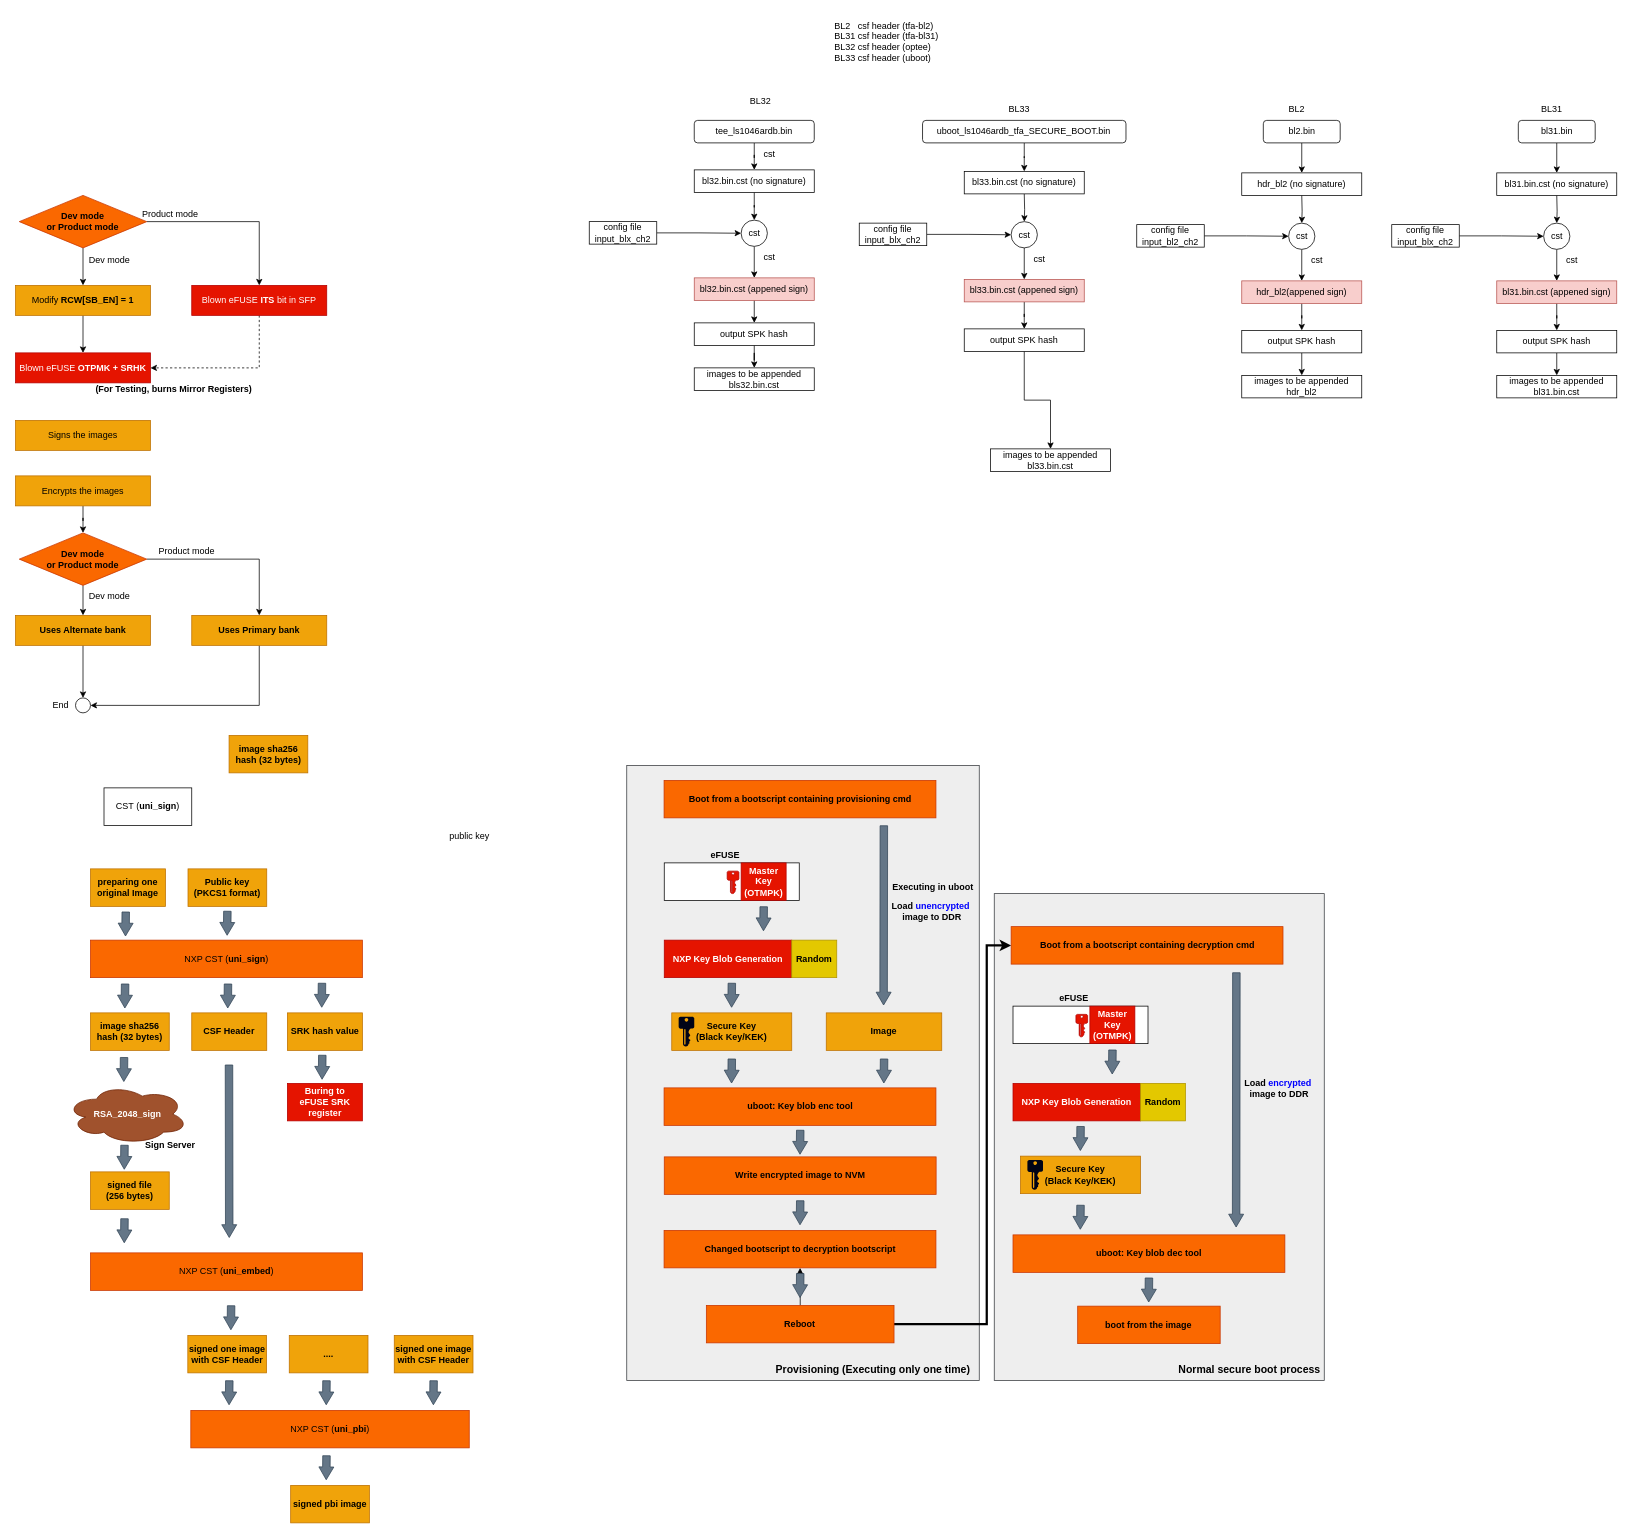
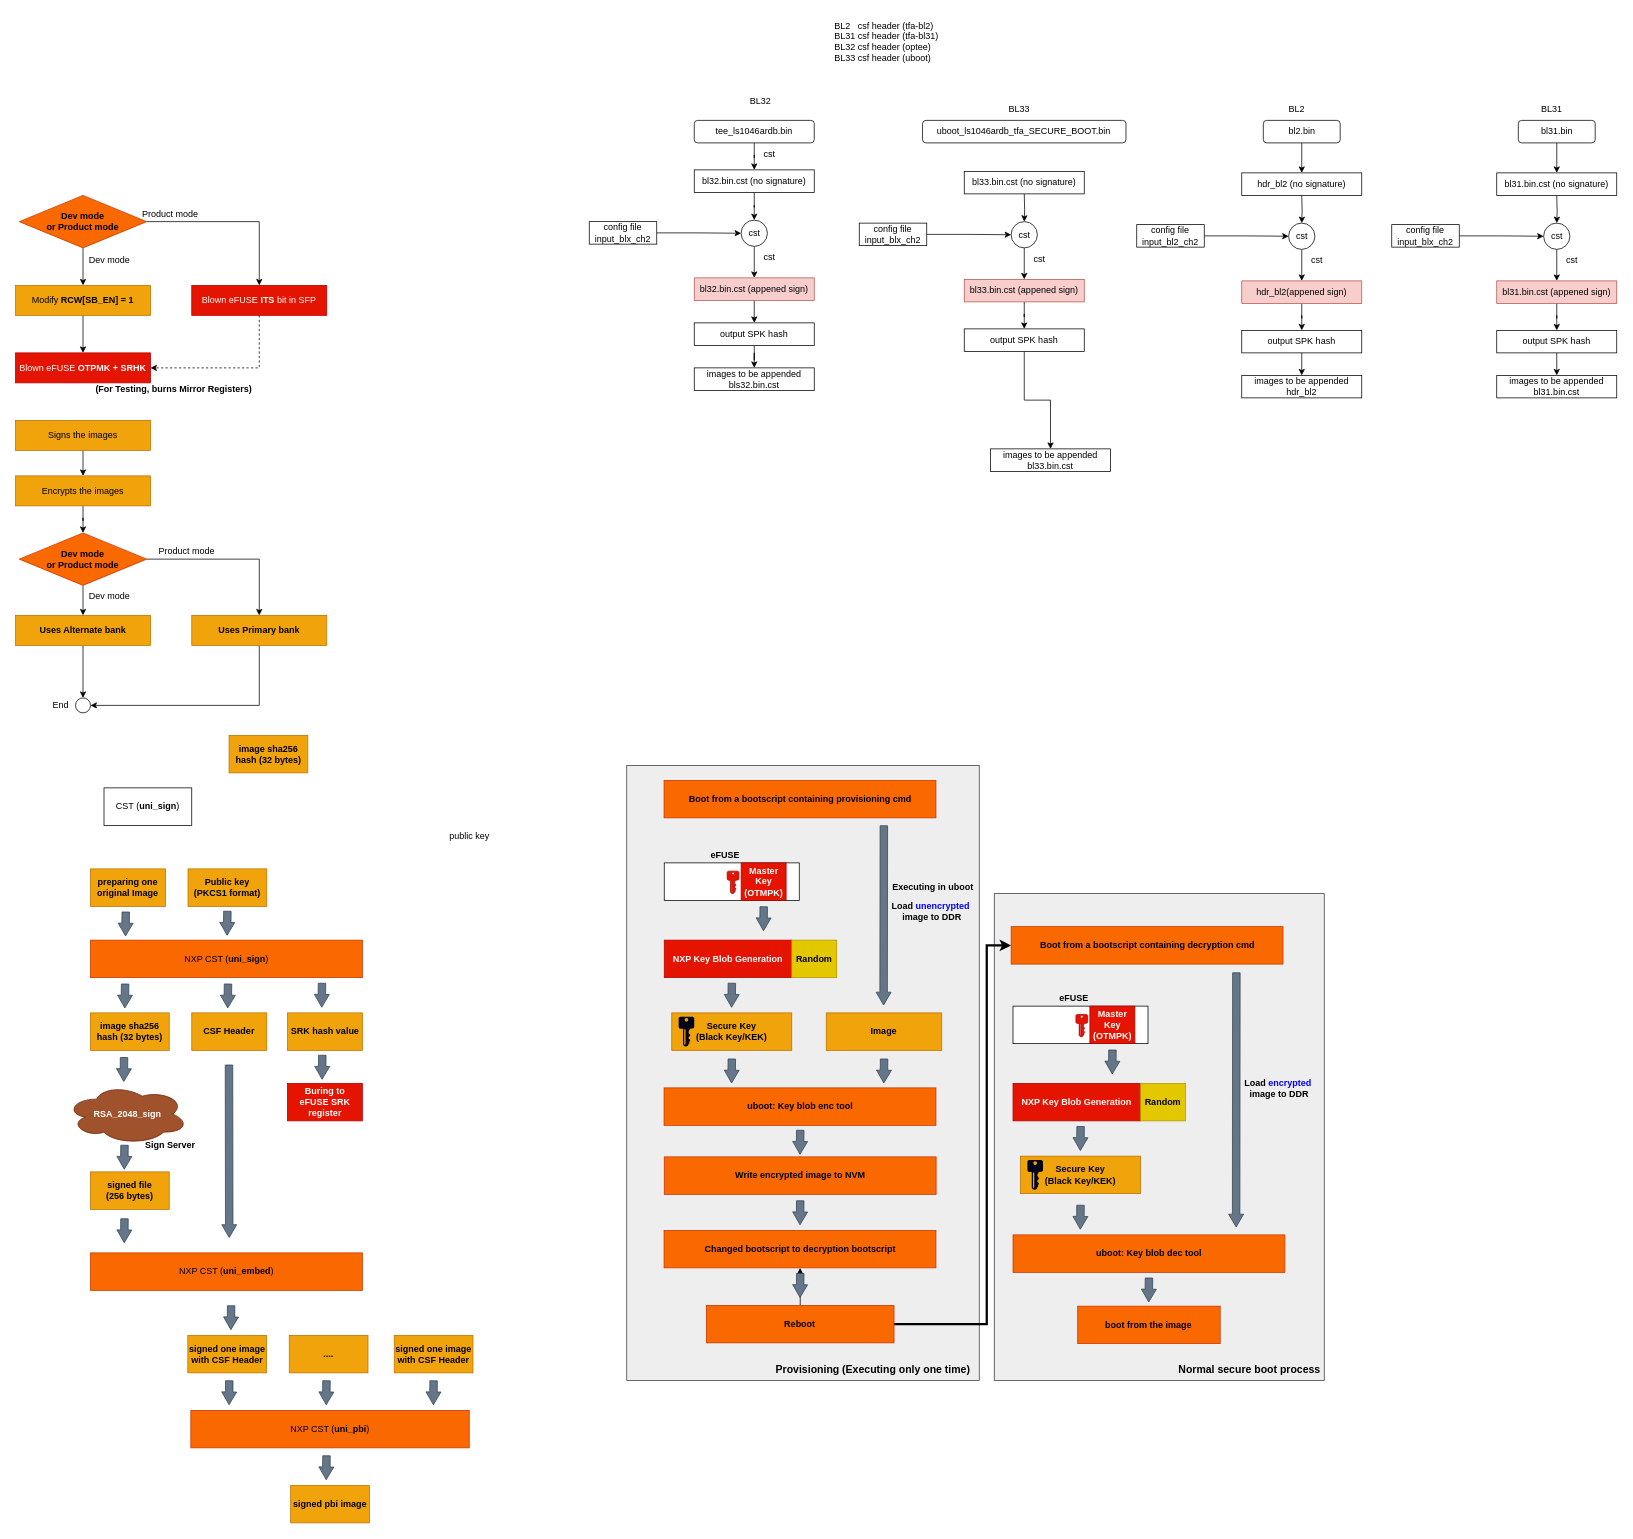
(1024, 156) -> none
none -> (83, 469)
